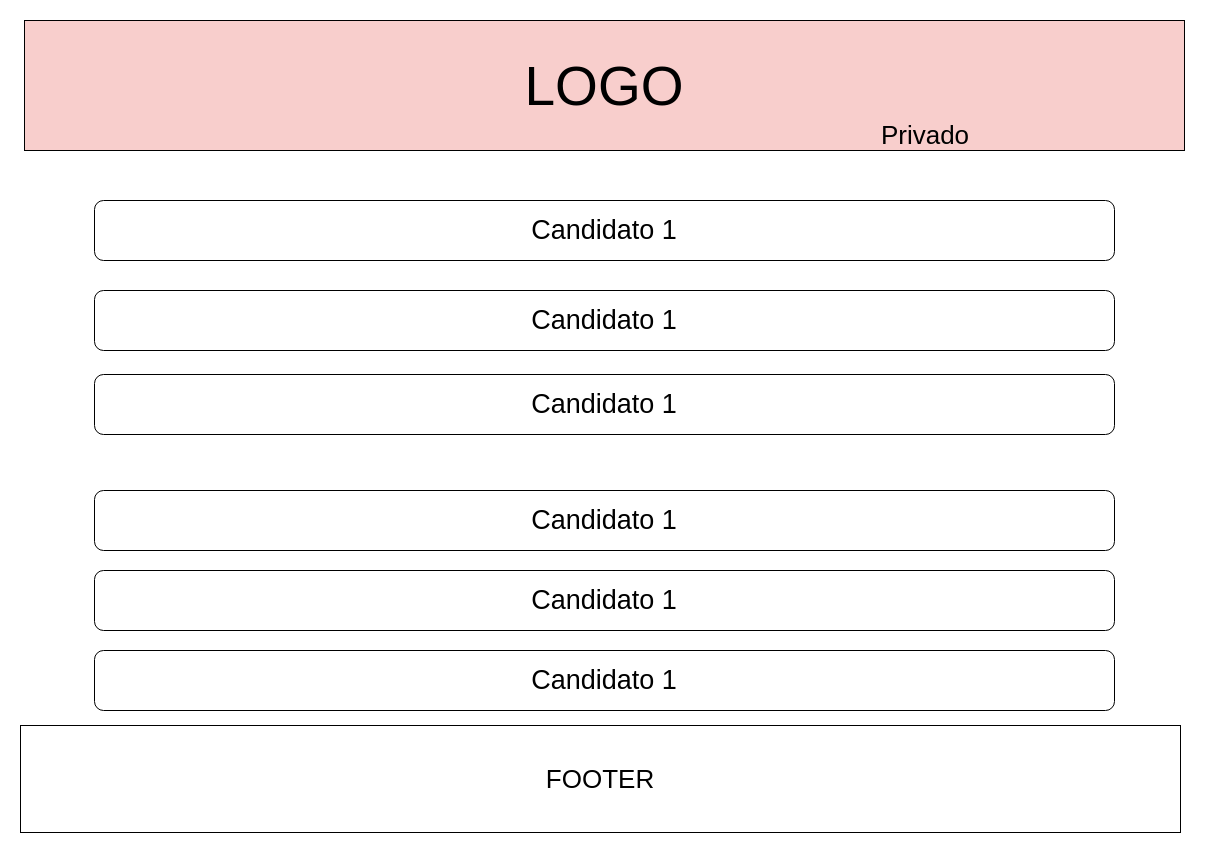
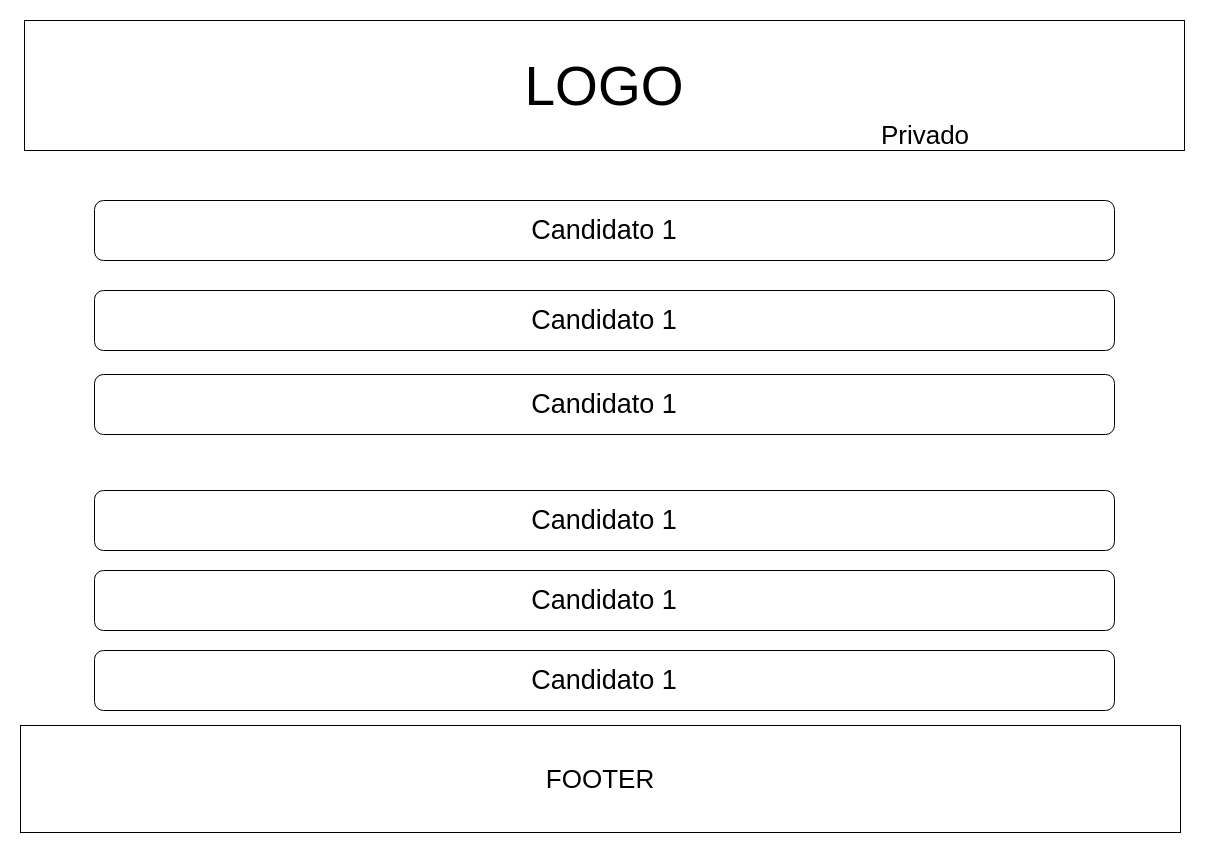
(605, 86) -> (605, 86)
